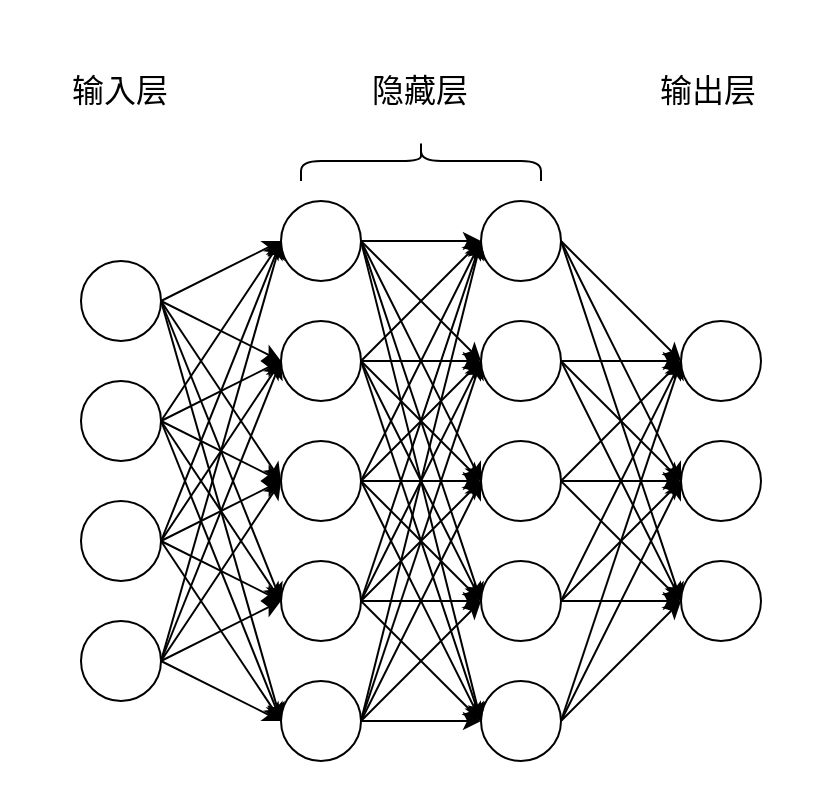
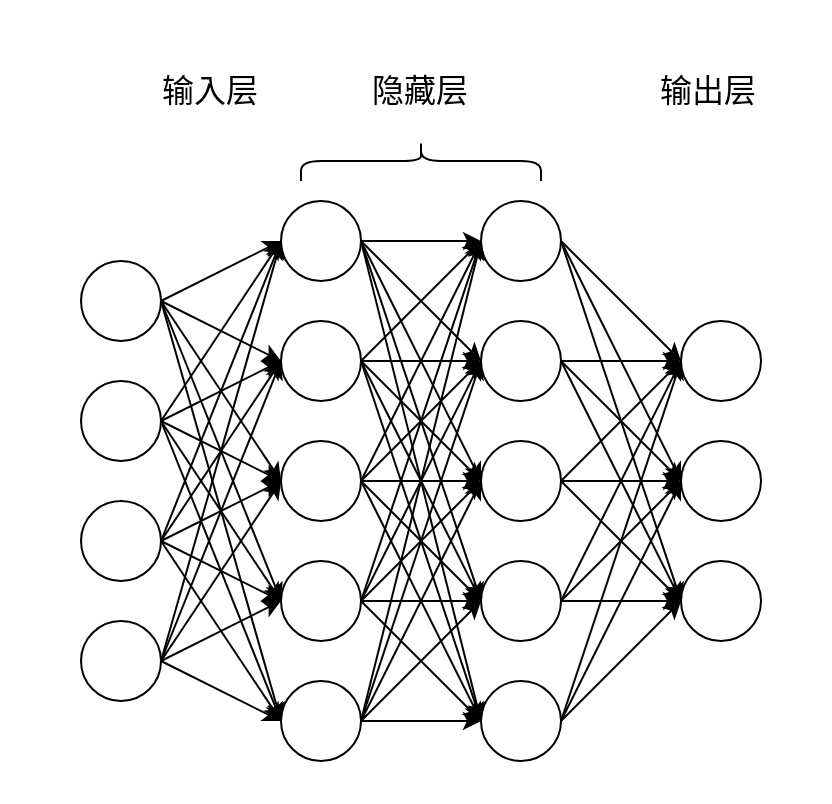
(121, 91) -> (211, 91)
